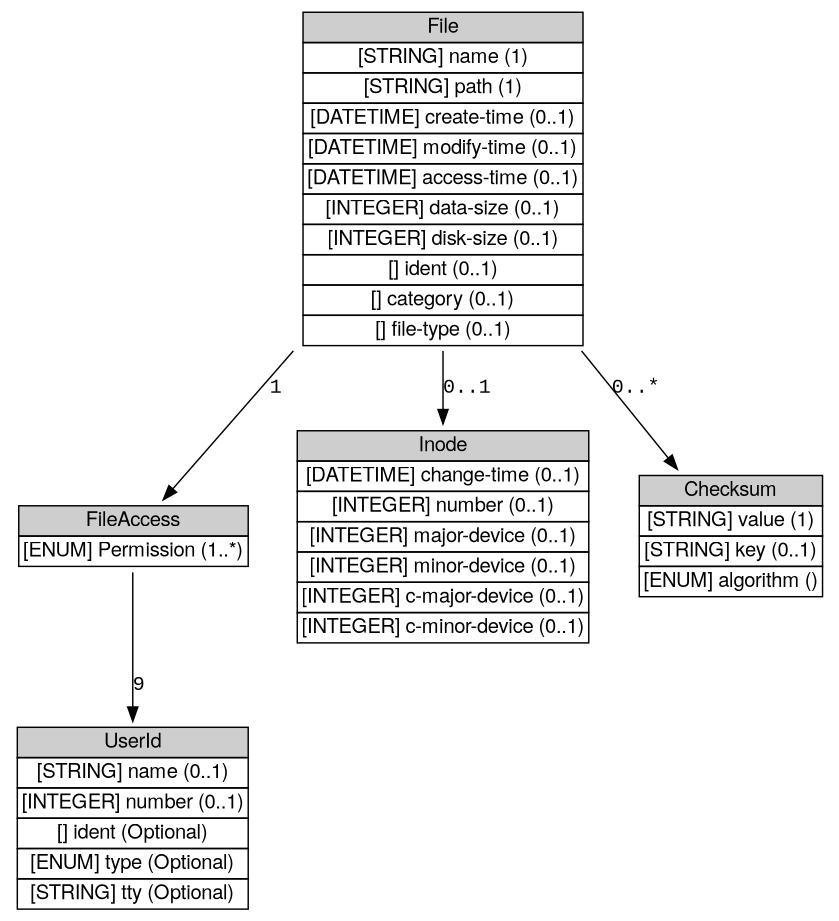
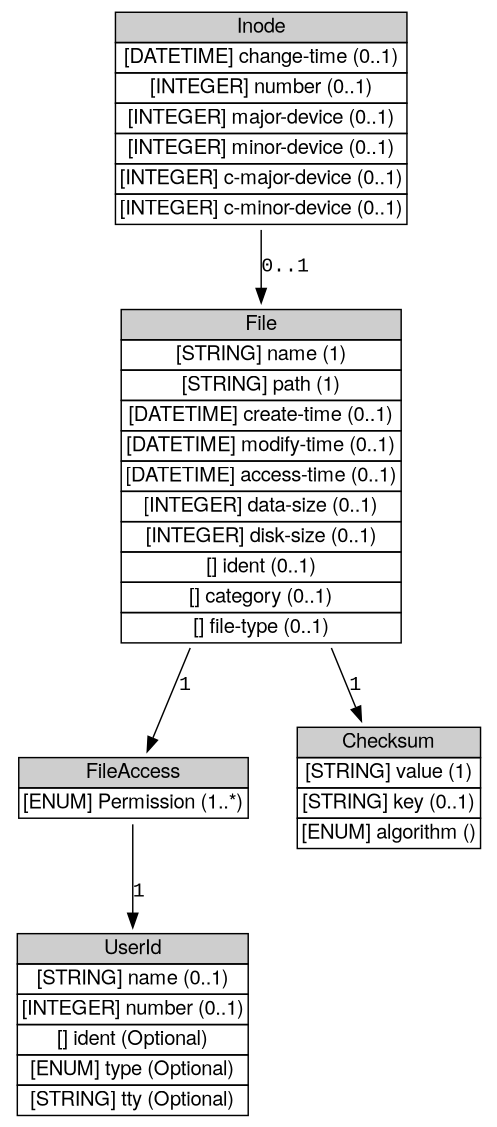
(443, 380) -> (261, 259)
(636, 387) -> (356, 685)
(139, 685) -> (139, 891)
